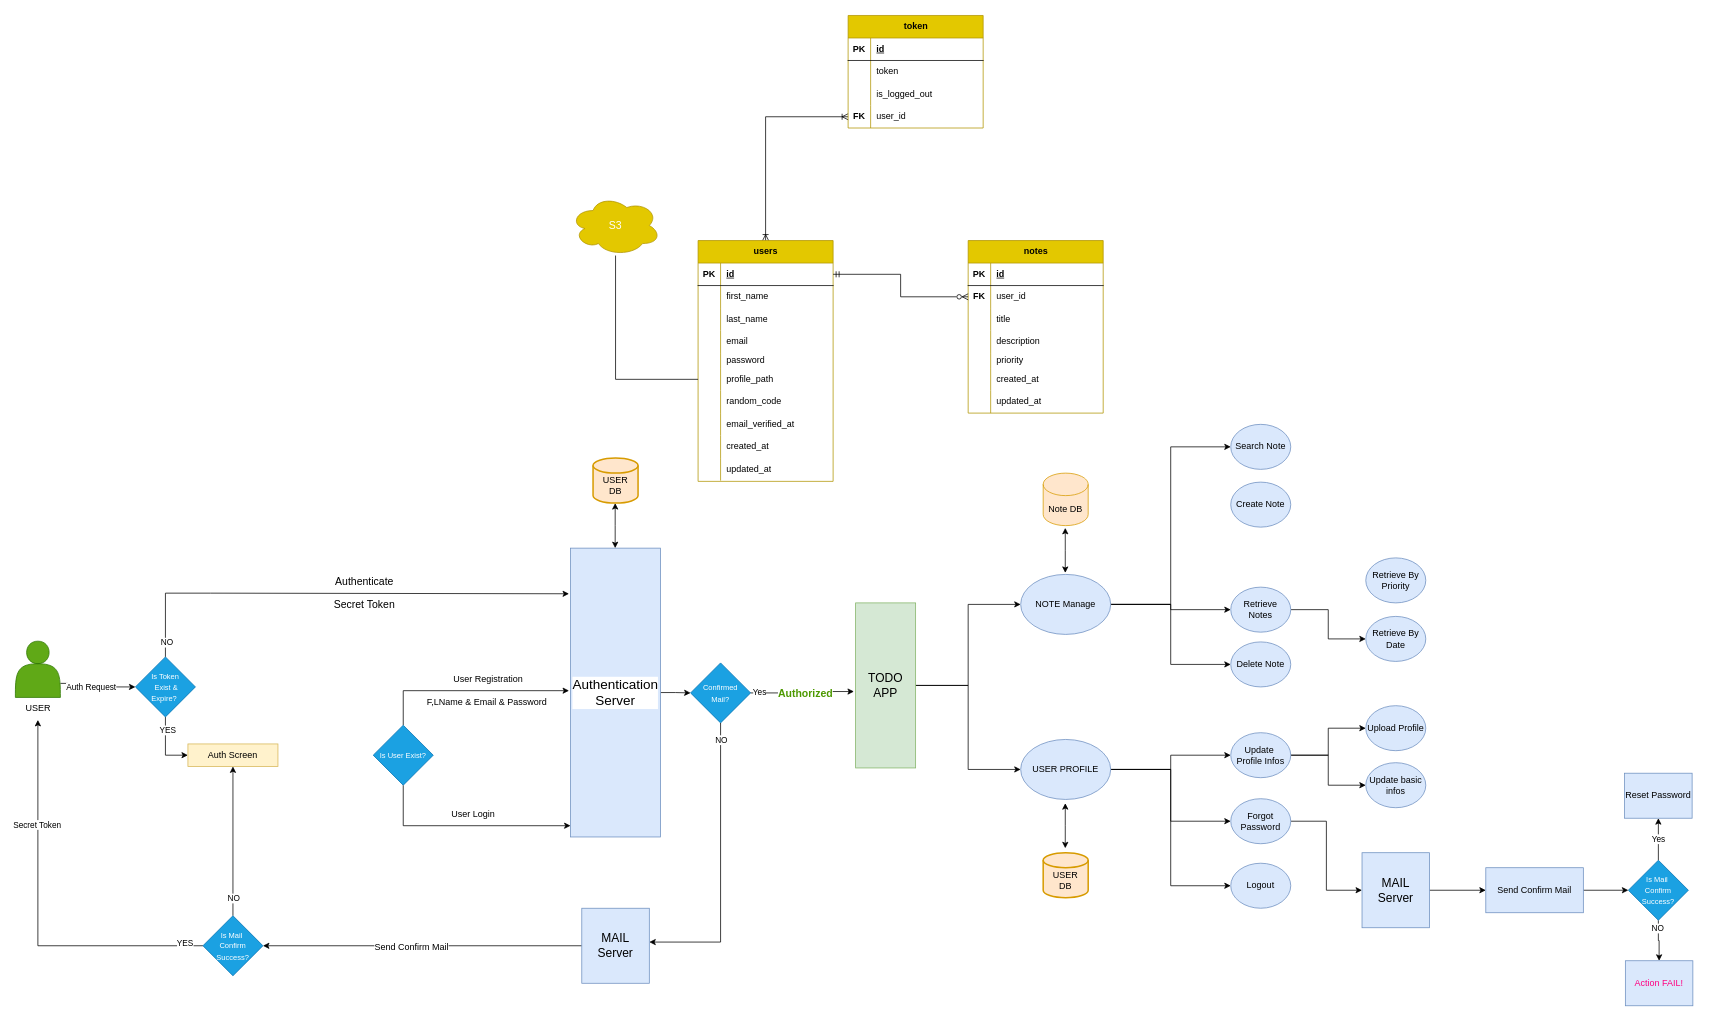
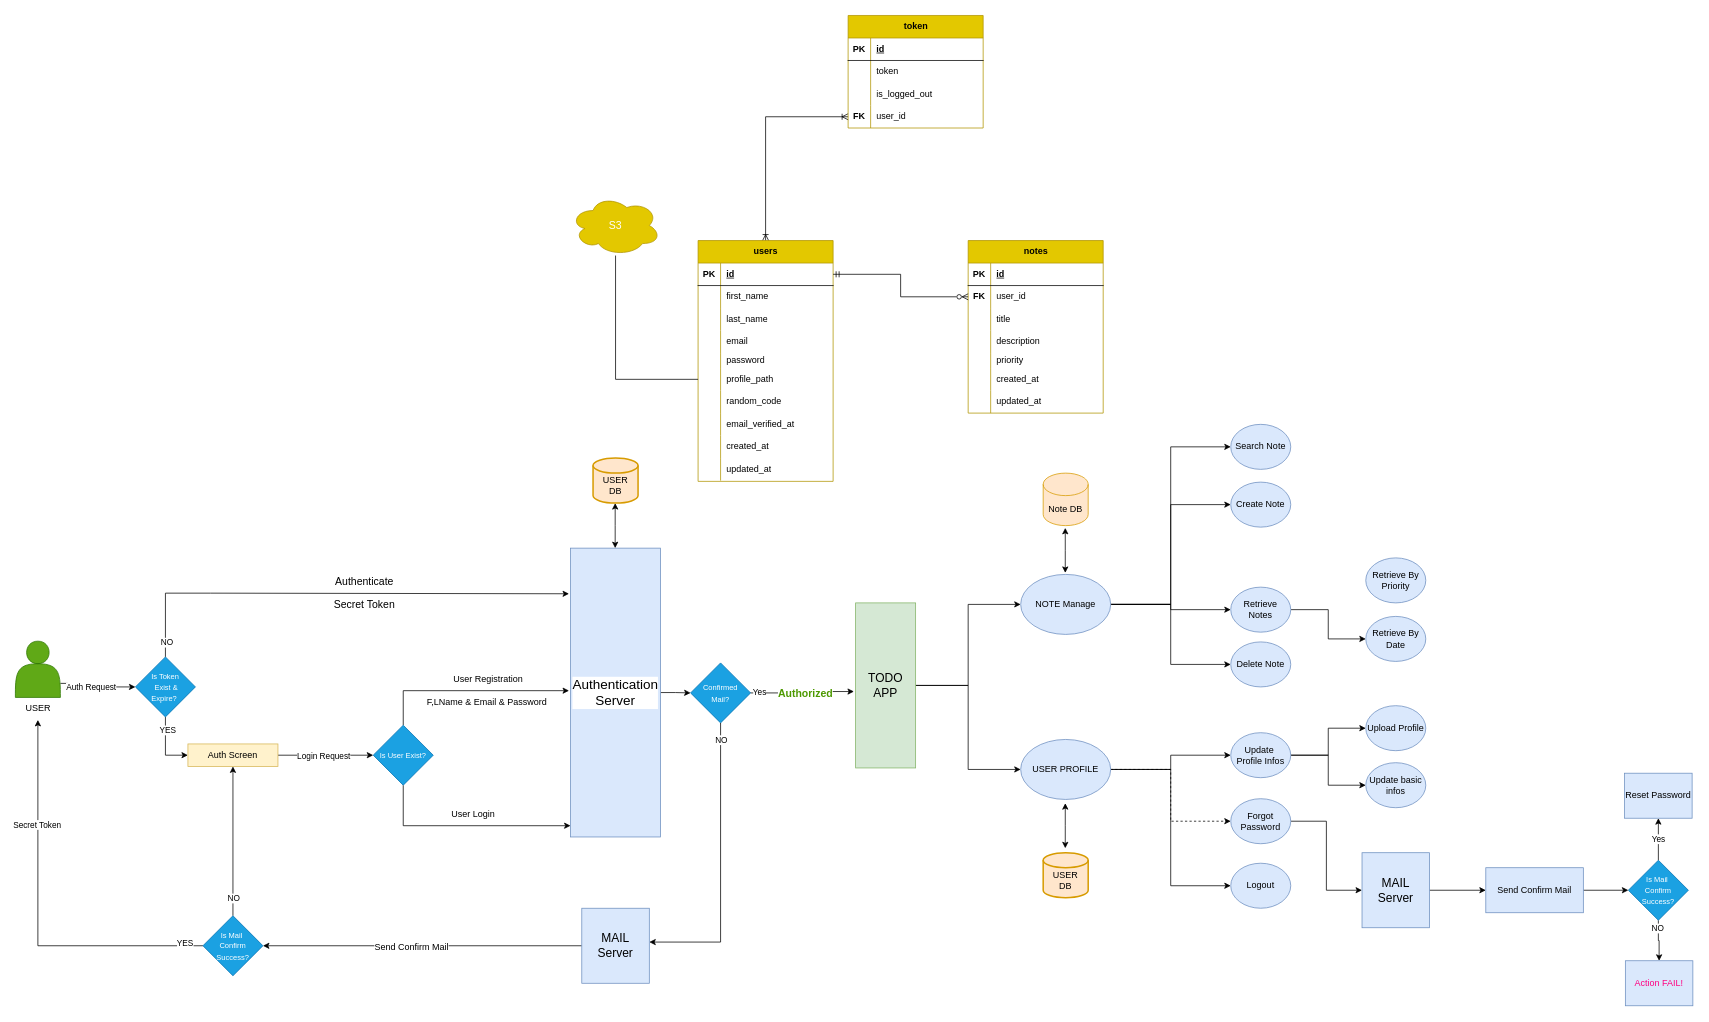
none -> (1198, 504)
none -> (323, 755)
(1198, 821) -> (1198, 821)
